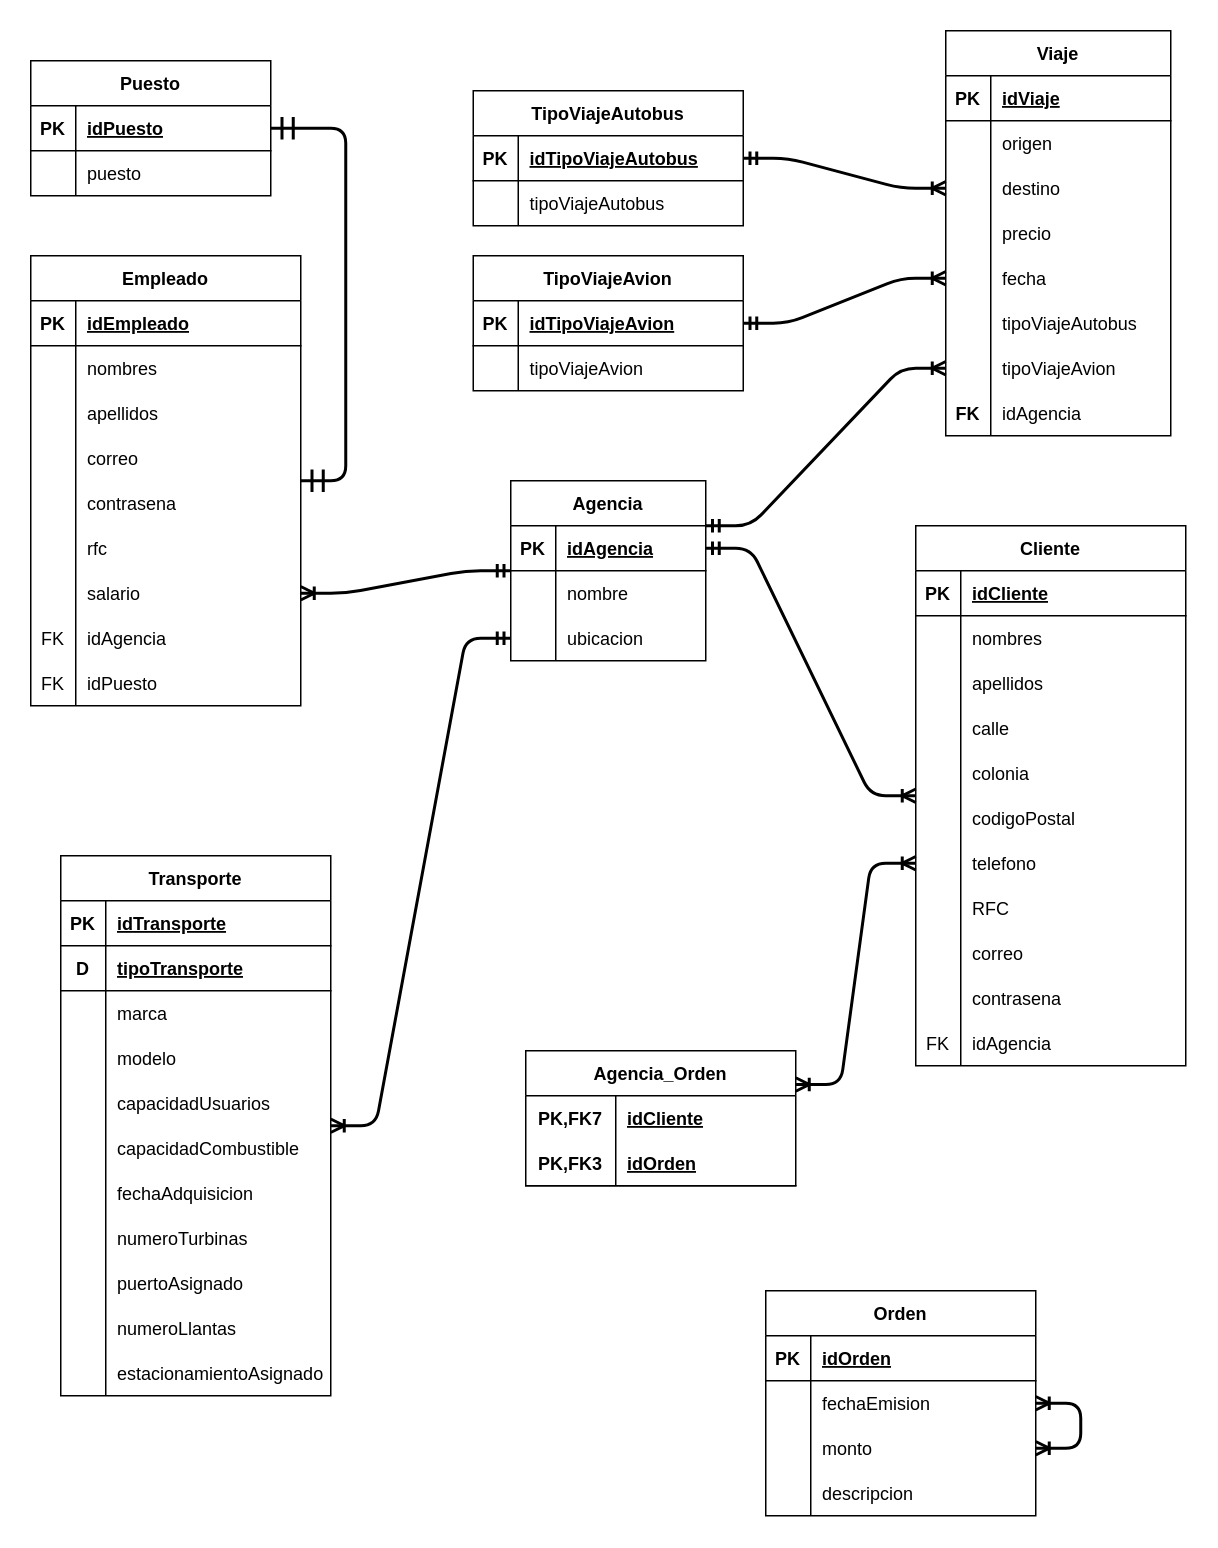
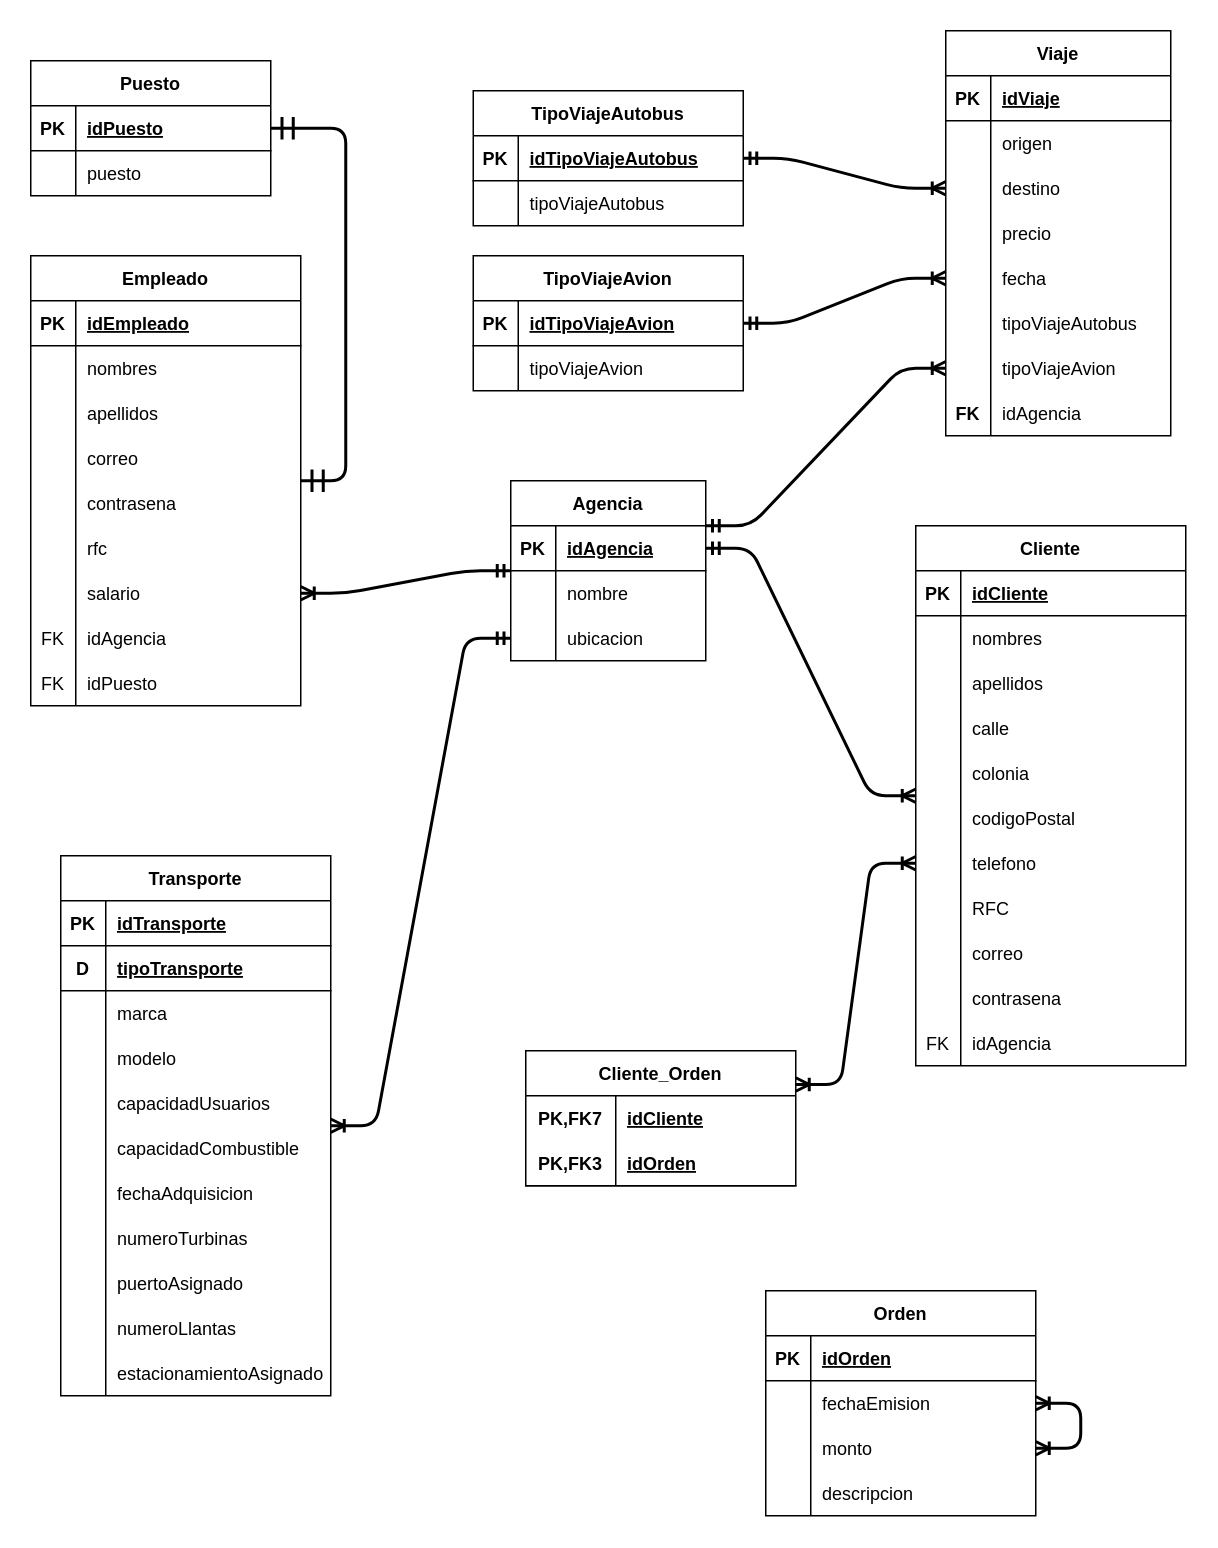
(660, 1074) -> (660, 1074)
